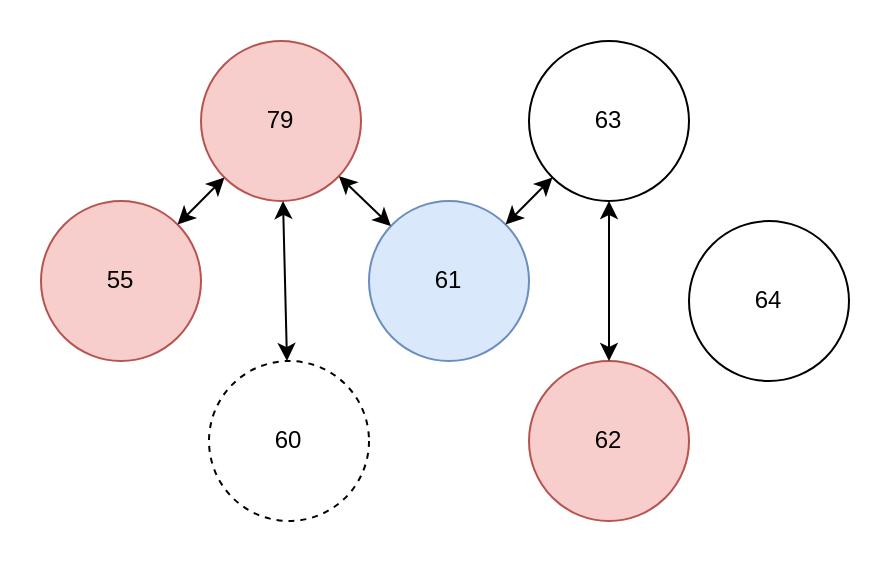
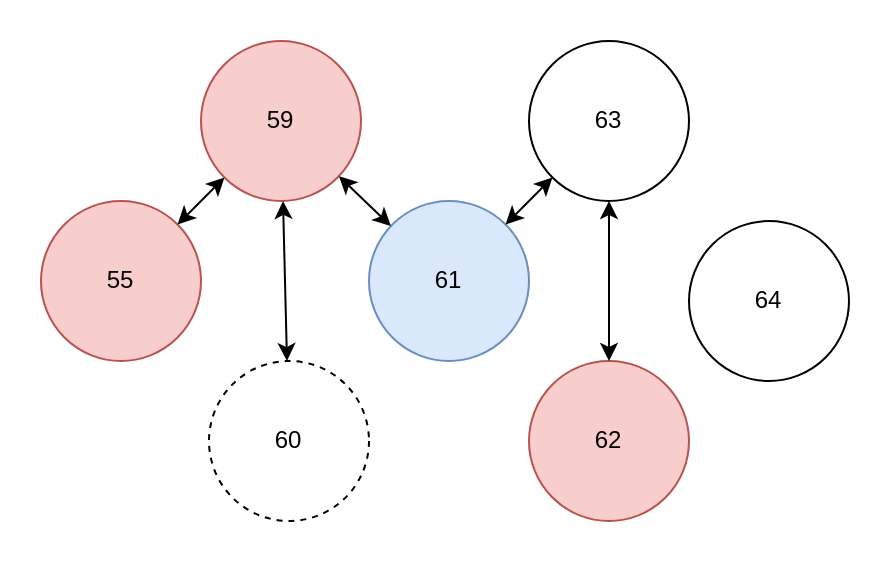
(281, 121) -> (281, 121)
